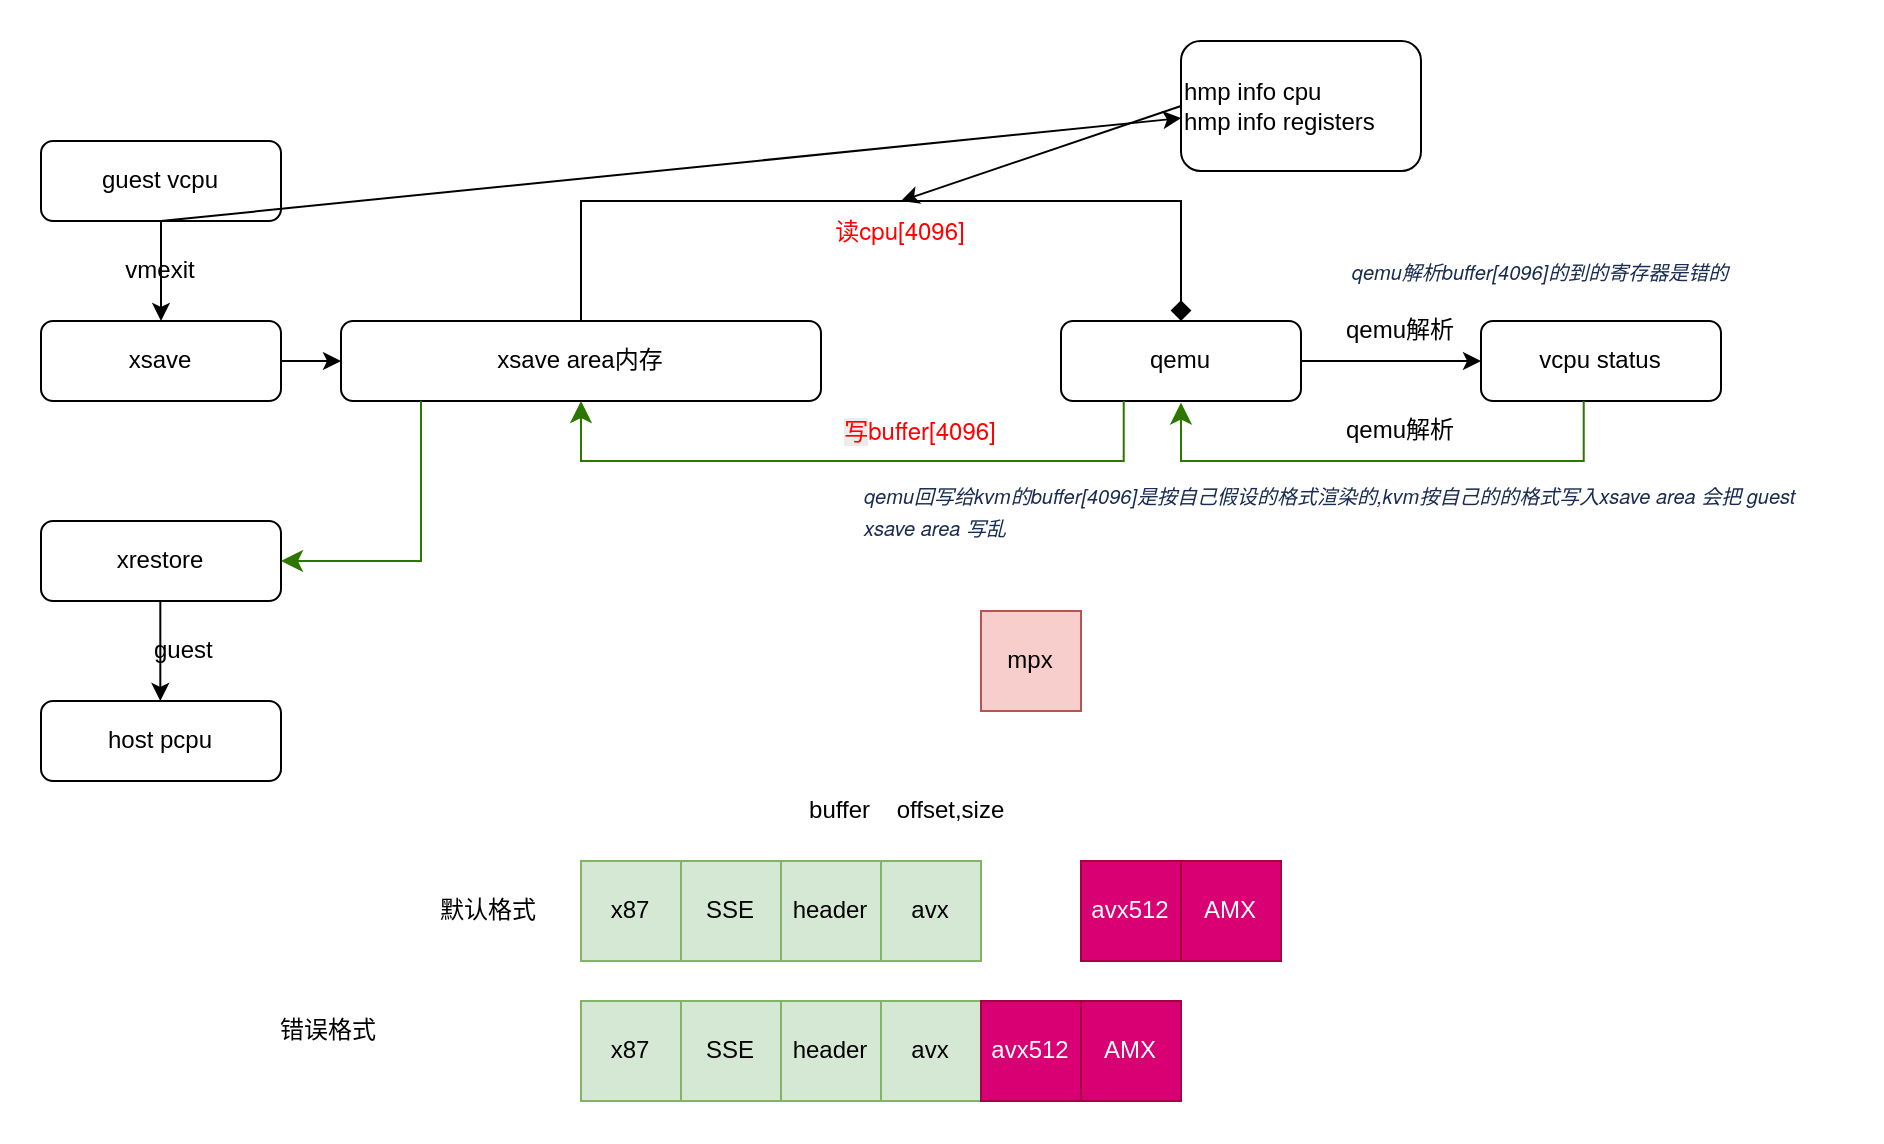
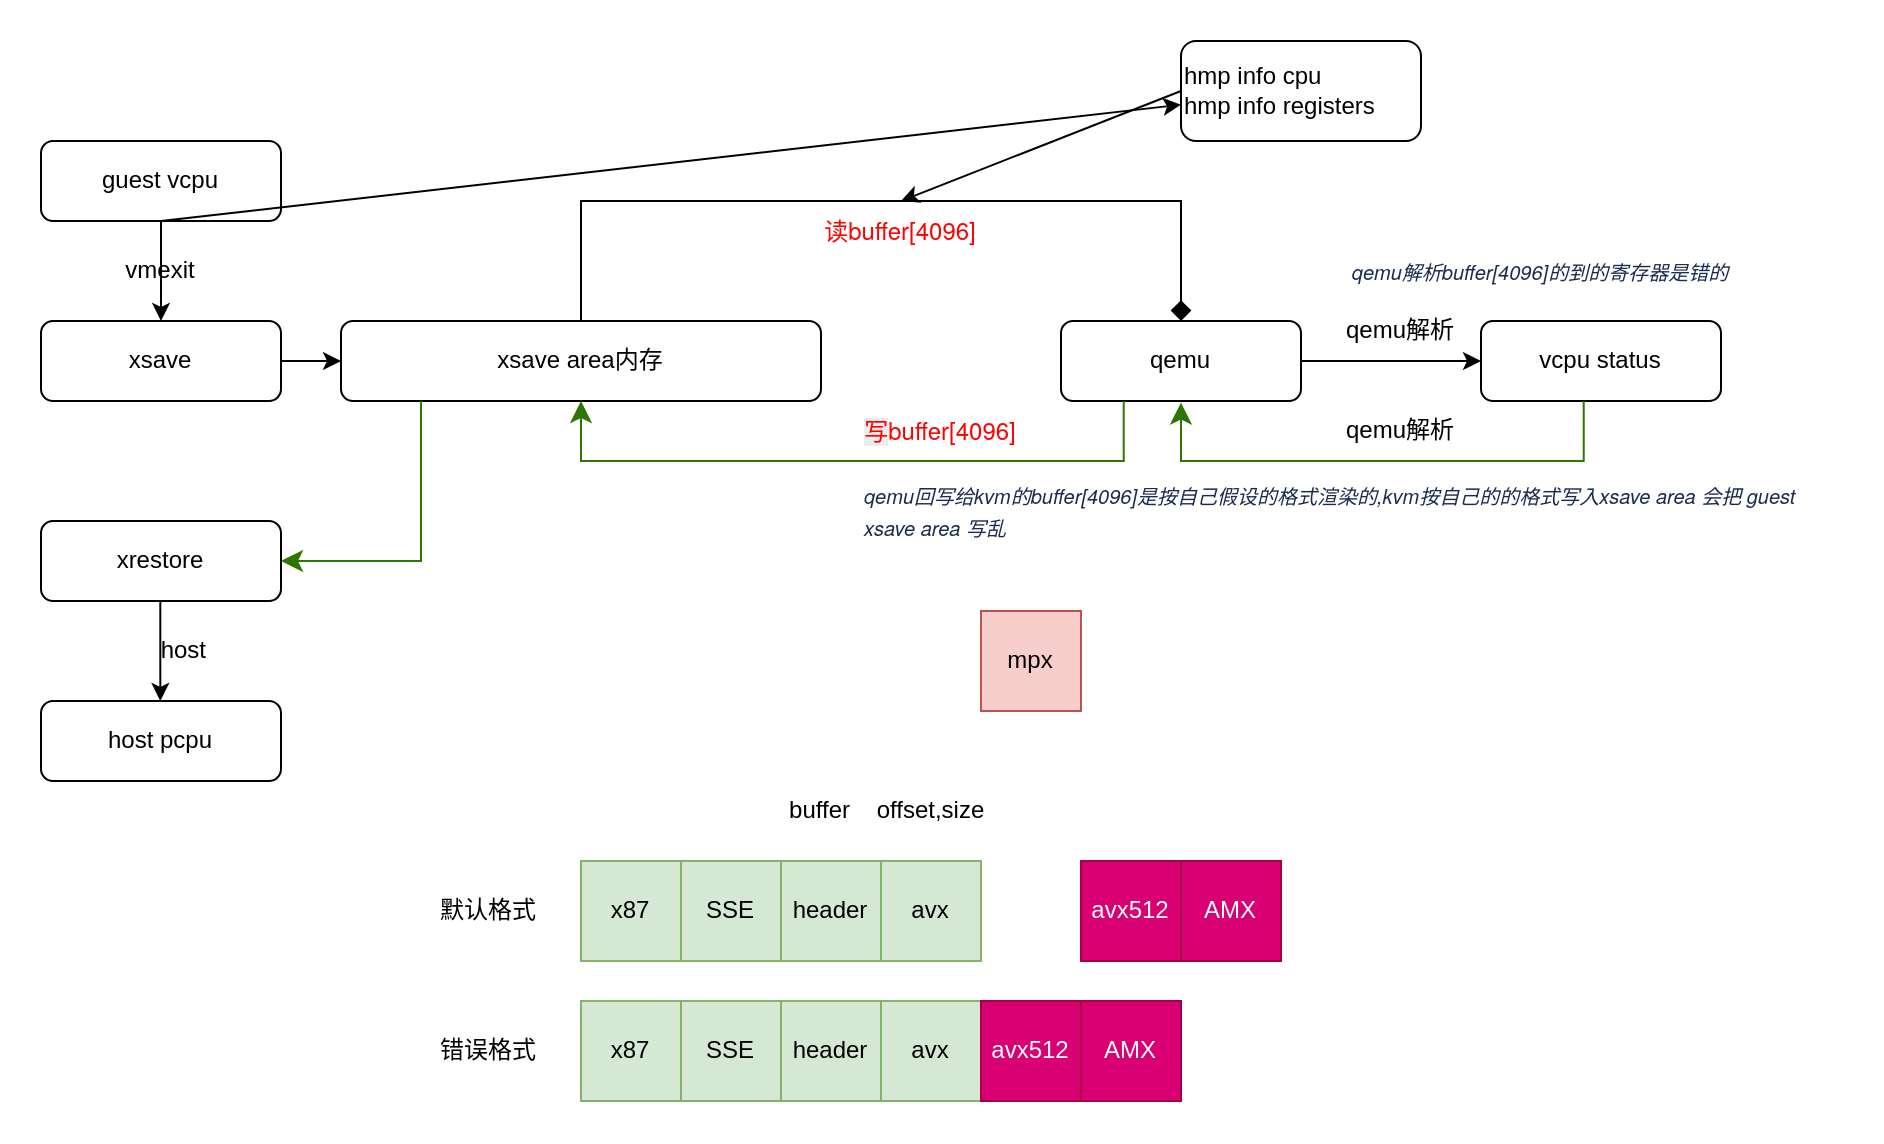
(1301, 106) -> (1301, 91)
(901, 231) -> (901, 231)
(921, 431) -> (941, 431)
(181, 651) -> (181, 651)
(891, 811) -> (871, 811)
(329, 1031) -> (489, 1051)
